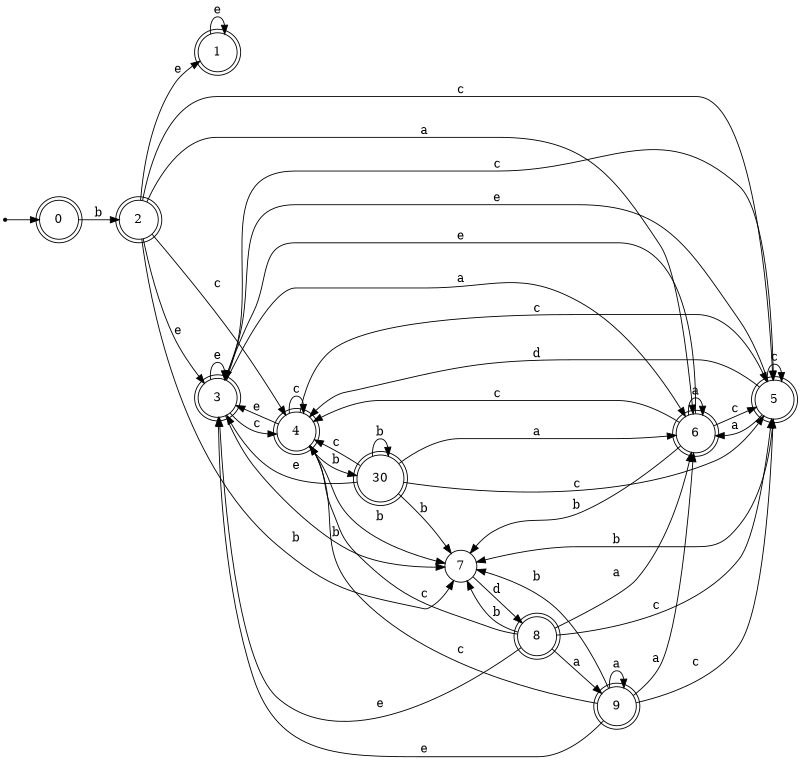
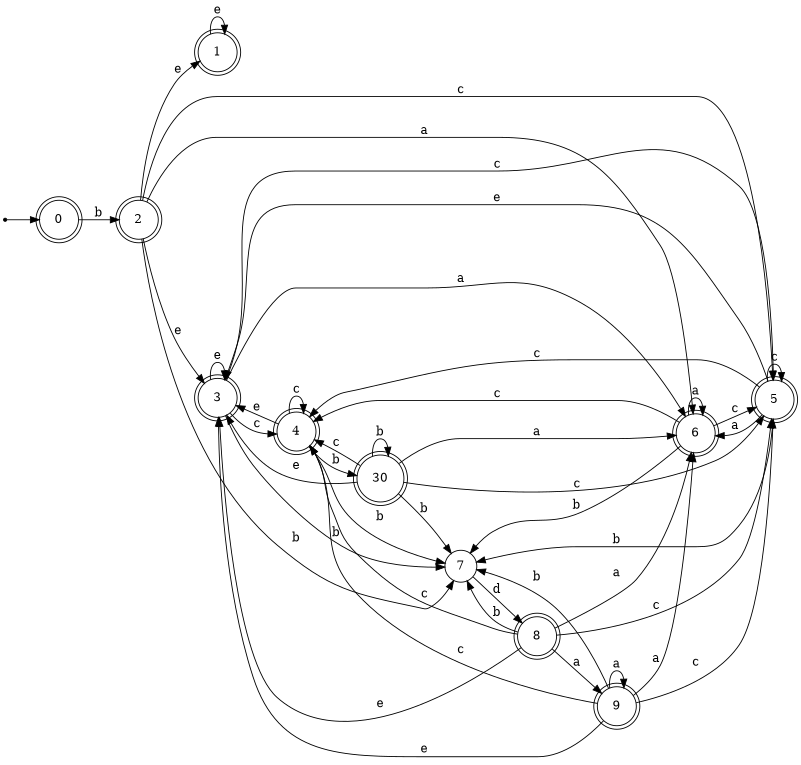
(483, 243) -> none
(523, 315) -> none
(220, 318) -> none
(537, 354) -> (537, 354)
